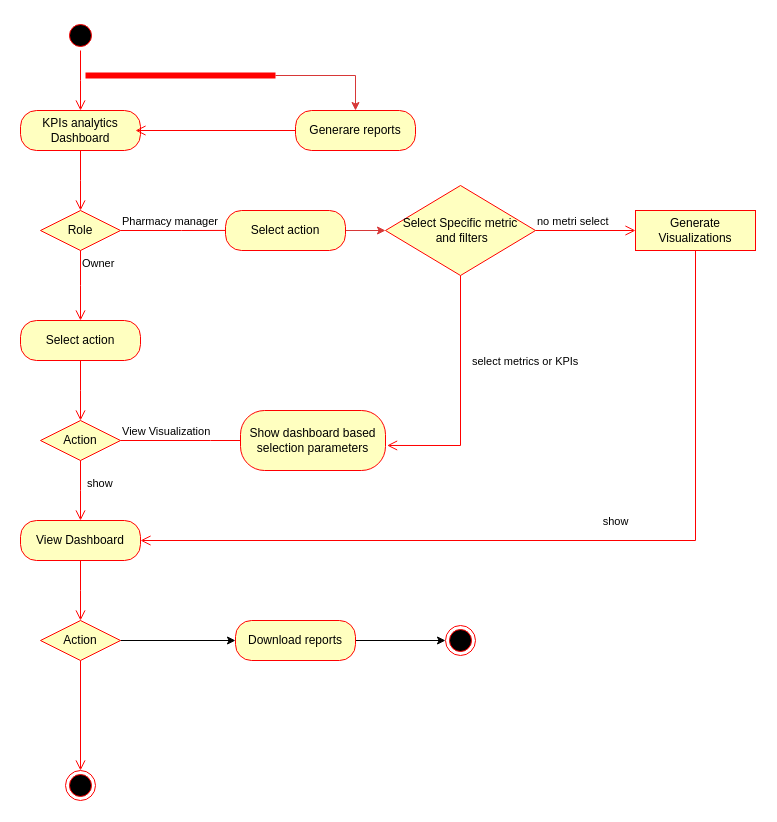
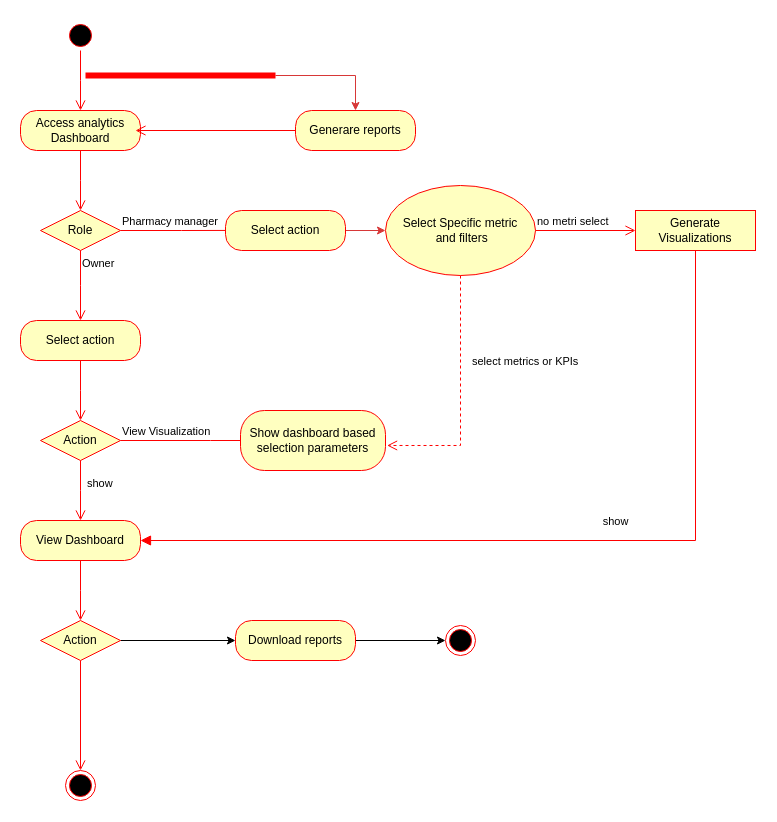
(81, 131) -> (81, 131)
(461, 231) -> (461, 231)
(461, 396) -> (461, 396)
(148, 541) -> (152, 541)
